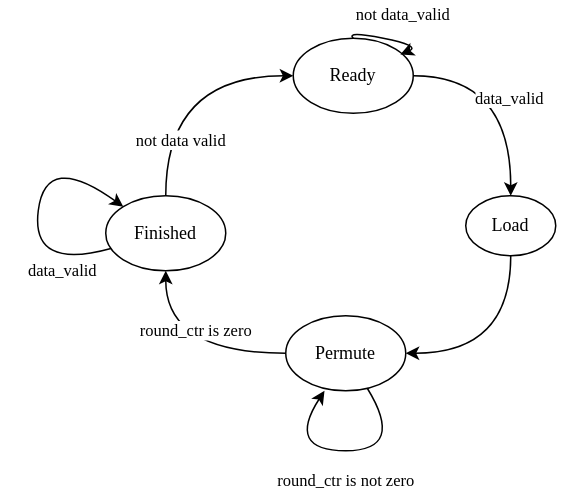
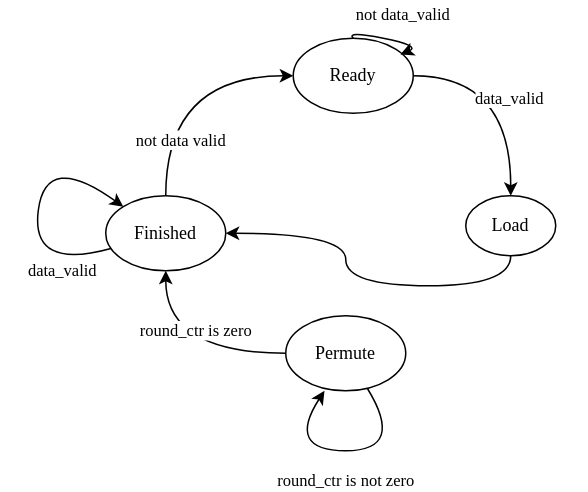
(486, 330) -> (369, 280)
